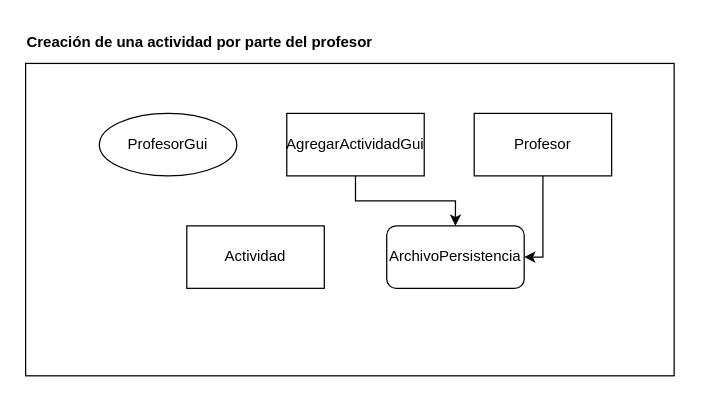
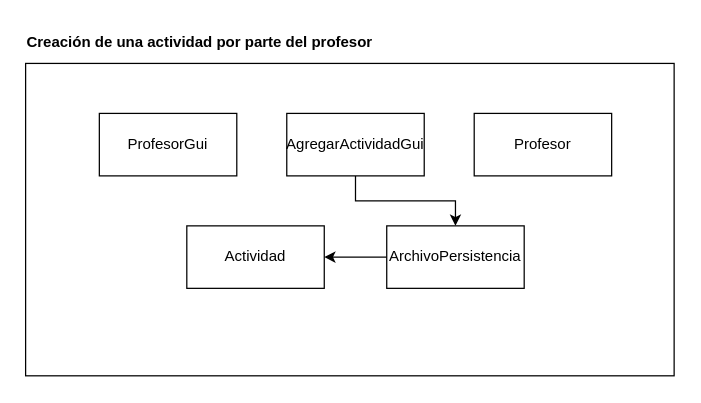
(168, 144) -> (168, 144)
(543, 221) -> none
none -> (360, 257)
(456, 257) -> (456, 257)
